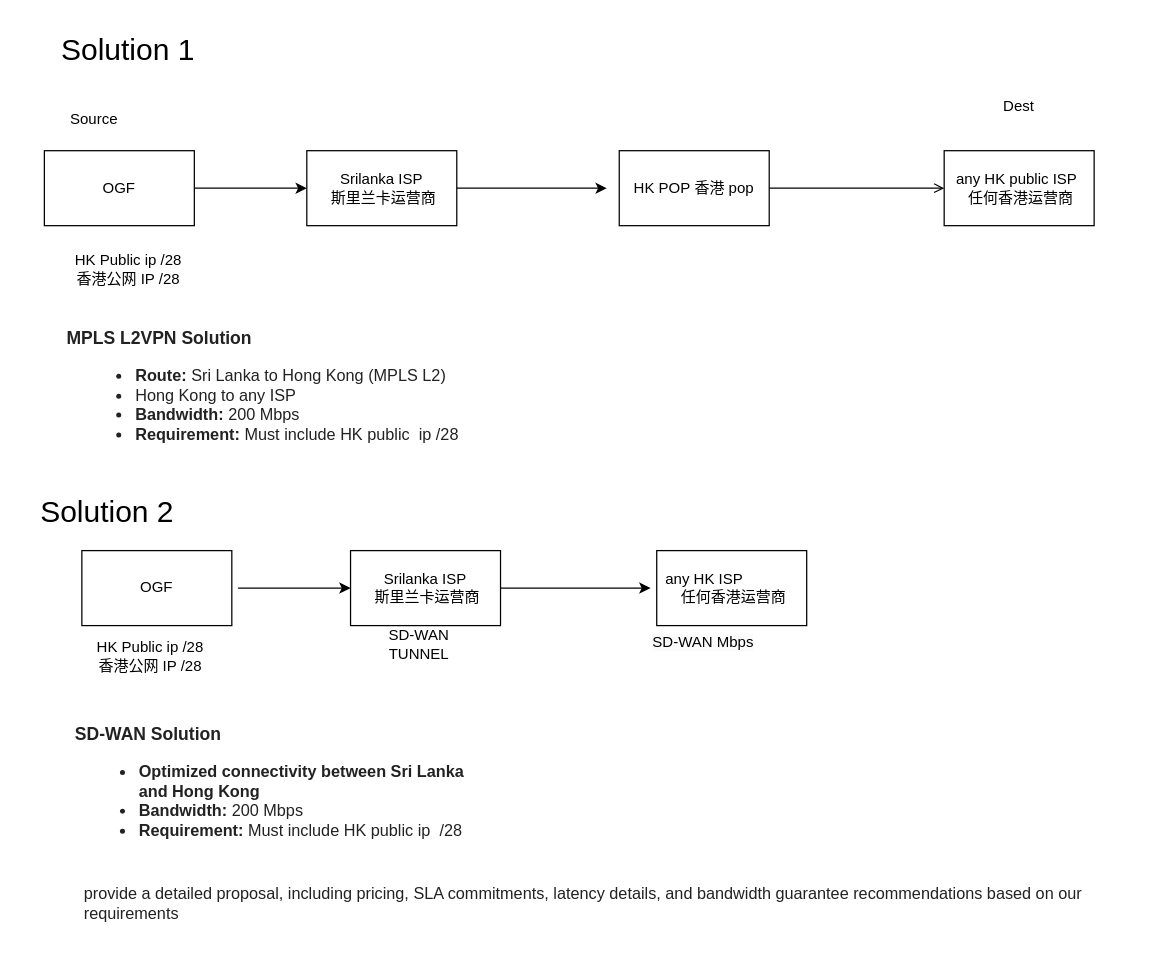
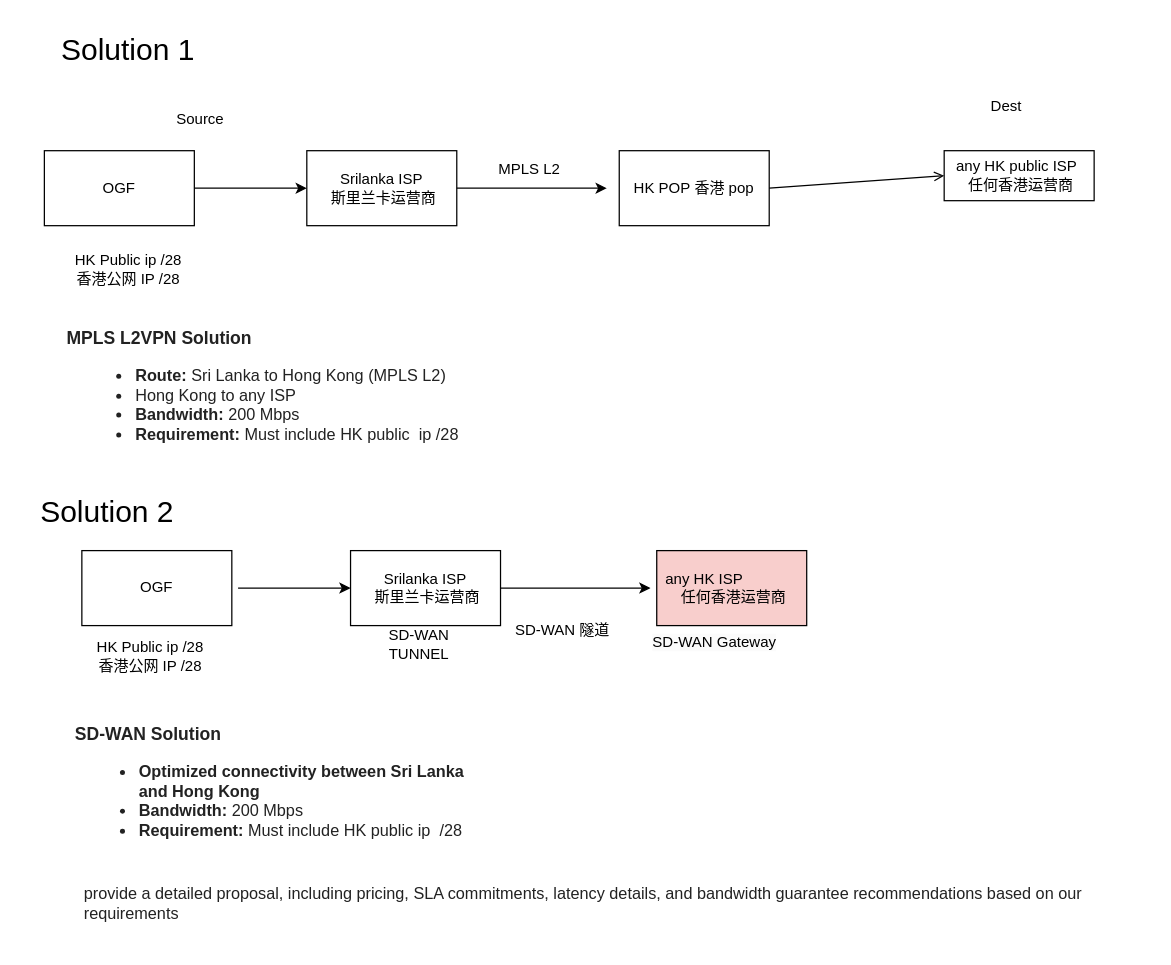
(1019, 107) -> (1007, 107)
(94, 119) -> (201, 119)
none -> (532, 169)
(1019, 188) -> (1019, 176)
(732, 588) -> (732, 588)
none -> (582, 638)
(697, 643) -> (710, 643)
